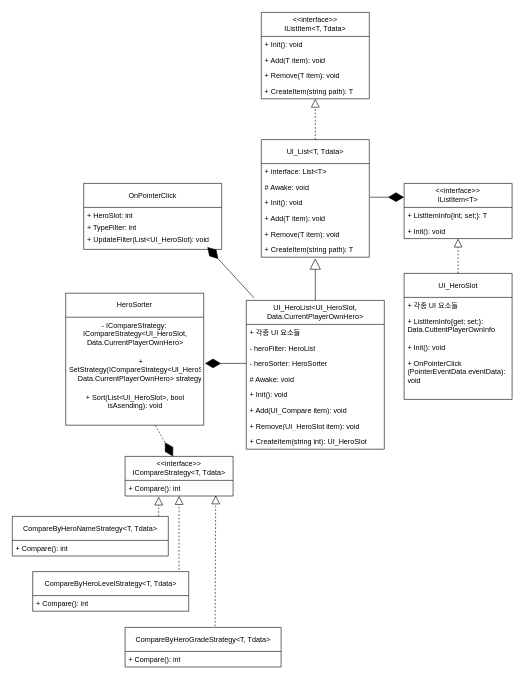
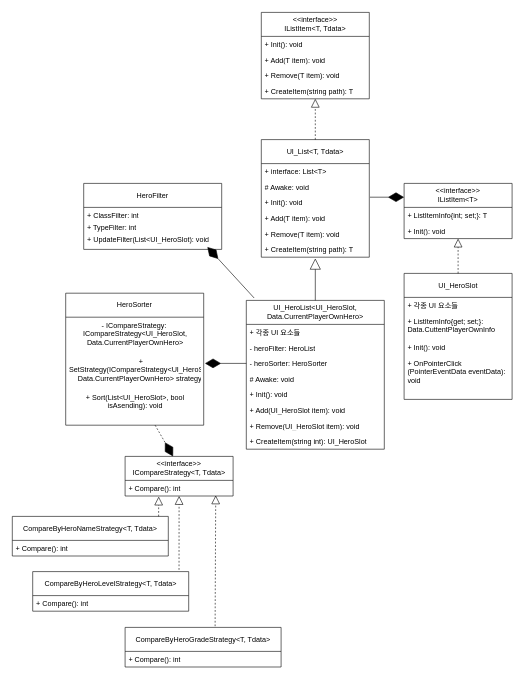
(153, 195) -> (153, 195)
(113, 216) -> (117, 216)
(301, 411) -> (302, 411)
